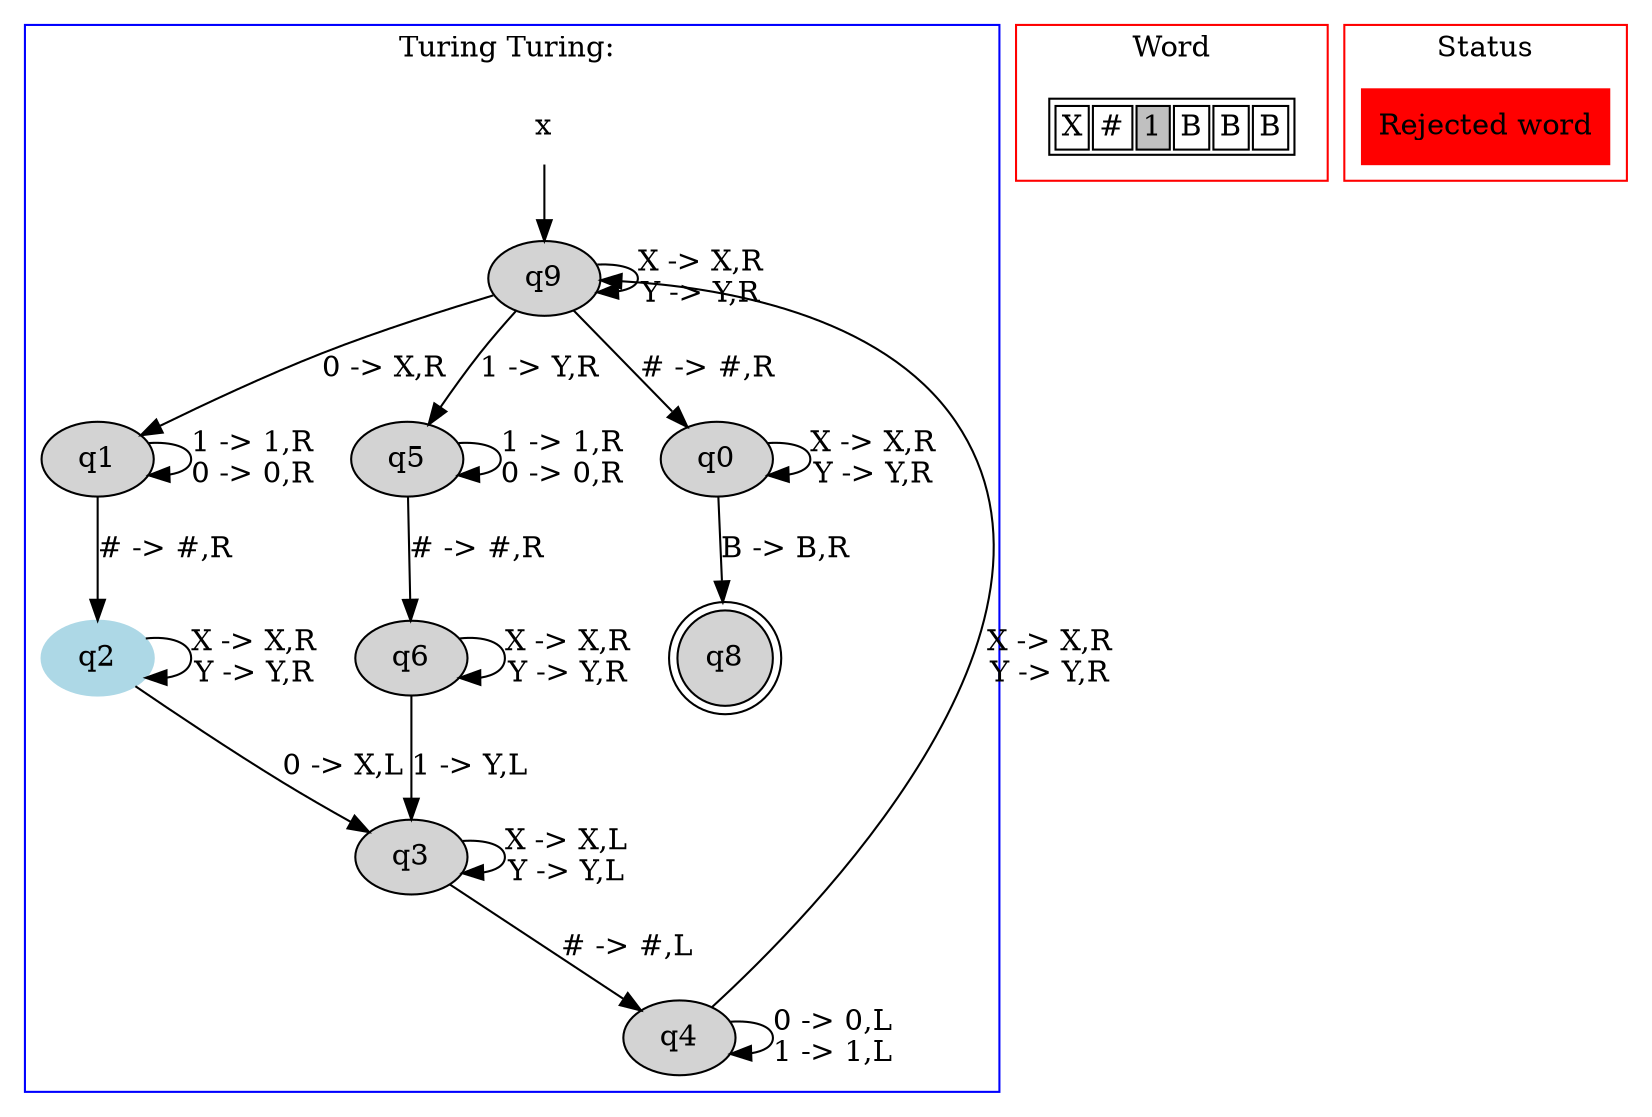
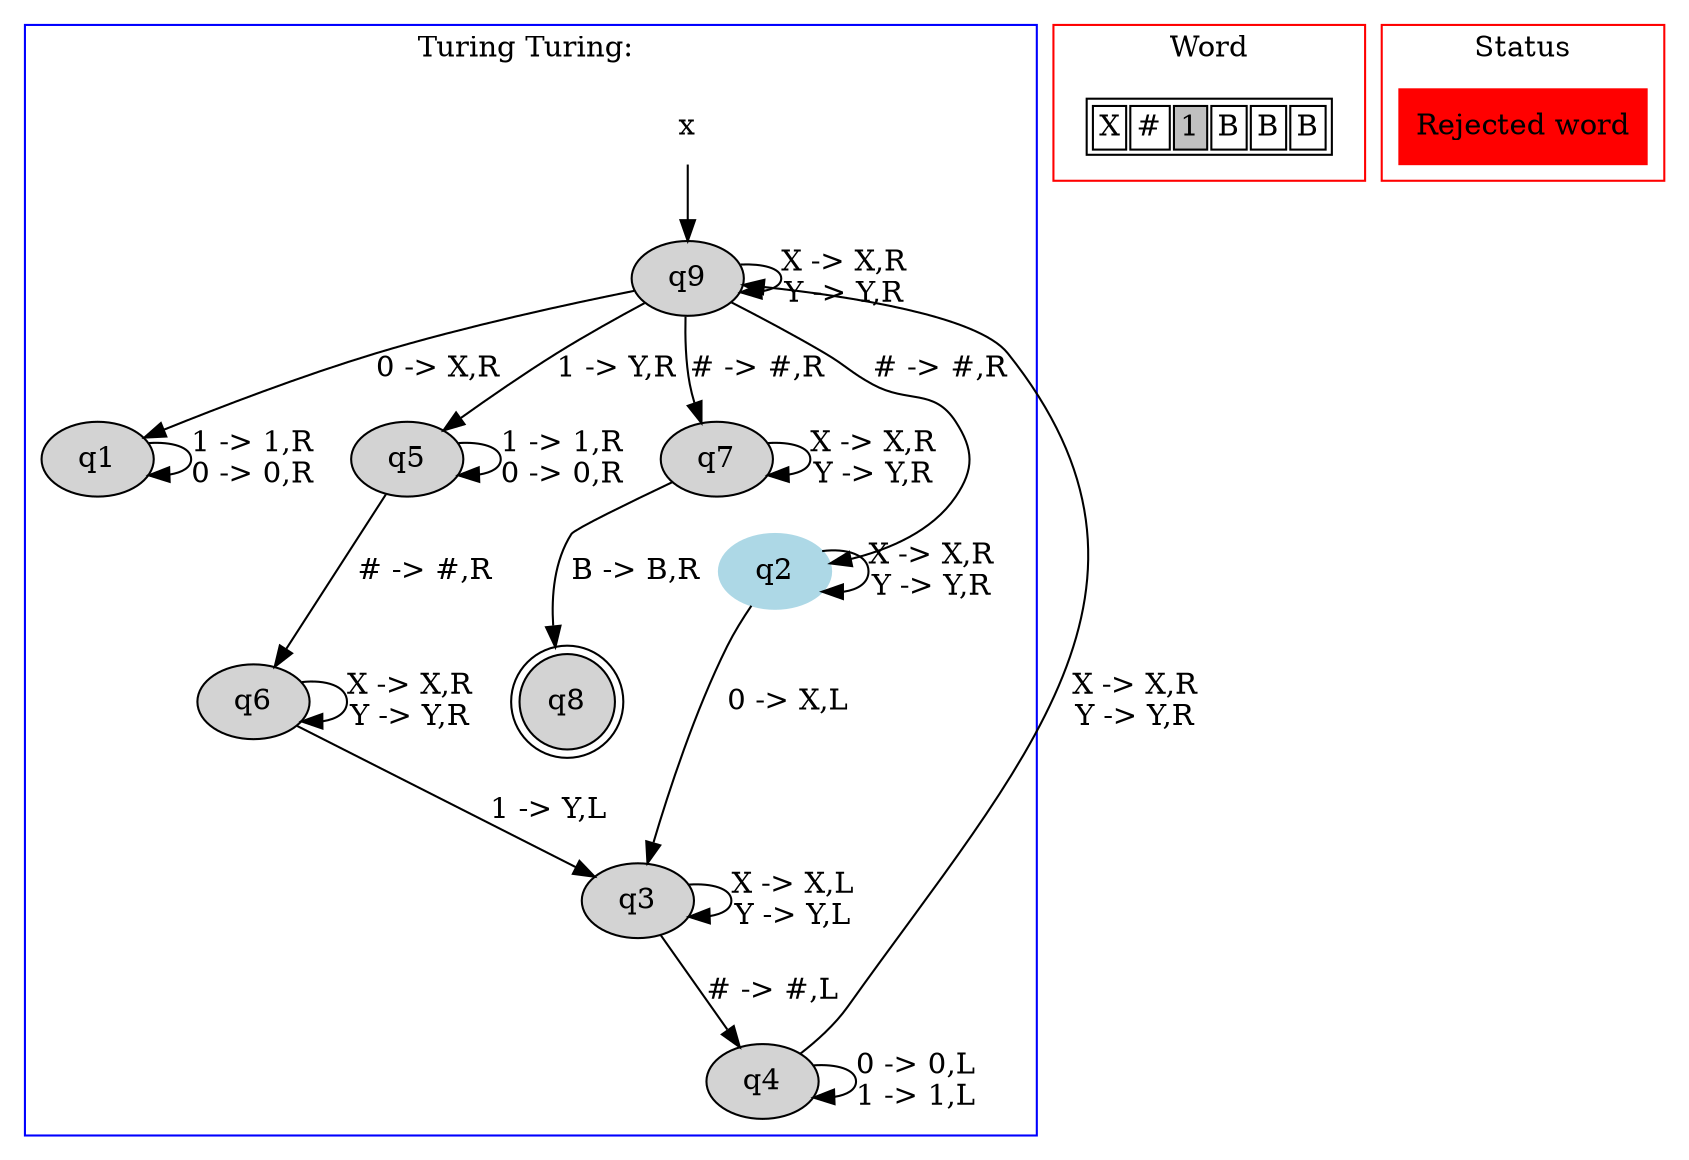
(717, 459) -> (717, 459)
(98, 548) -> (937, 404)
